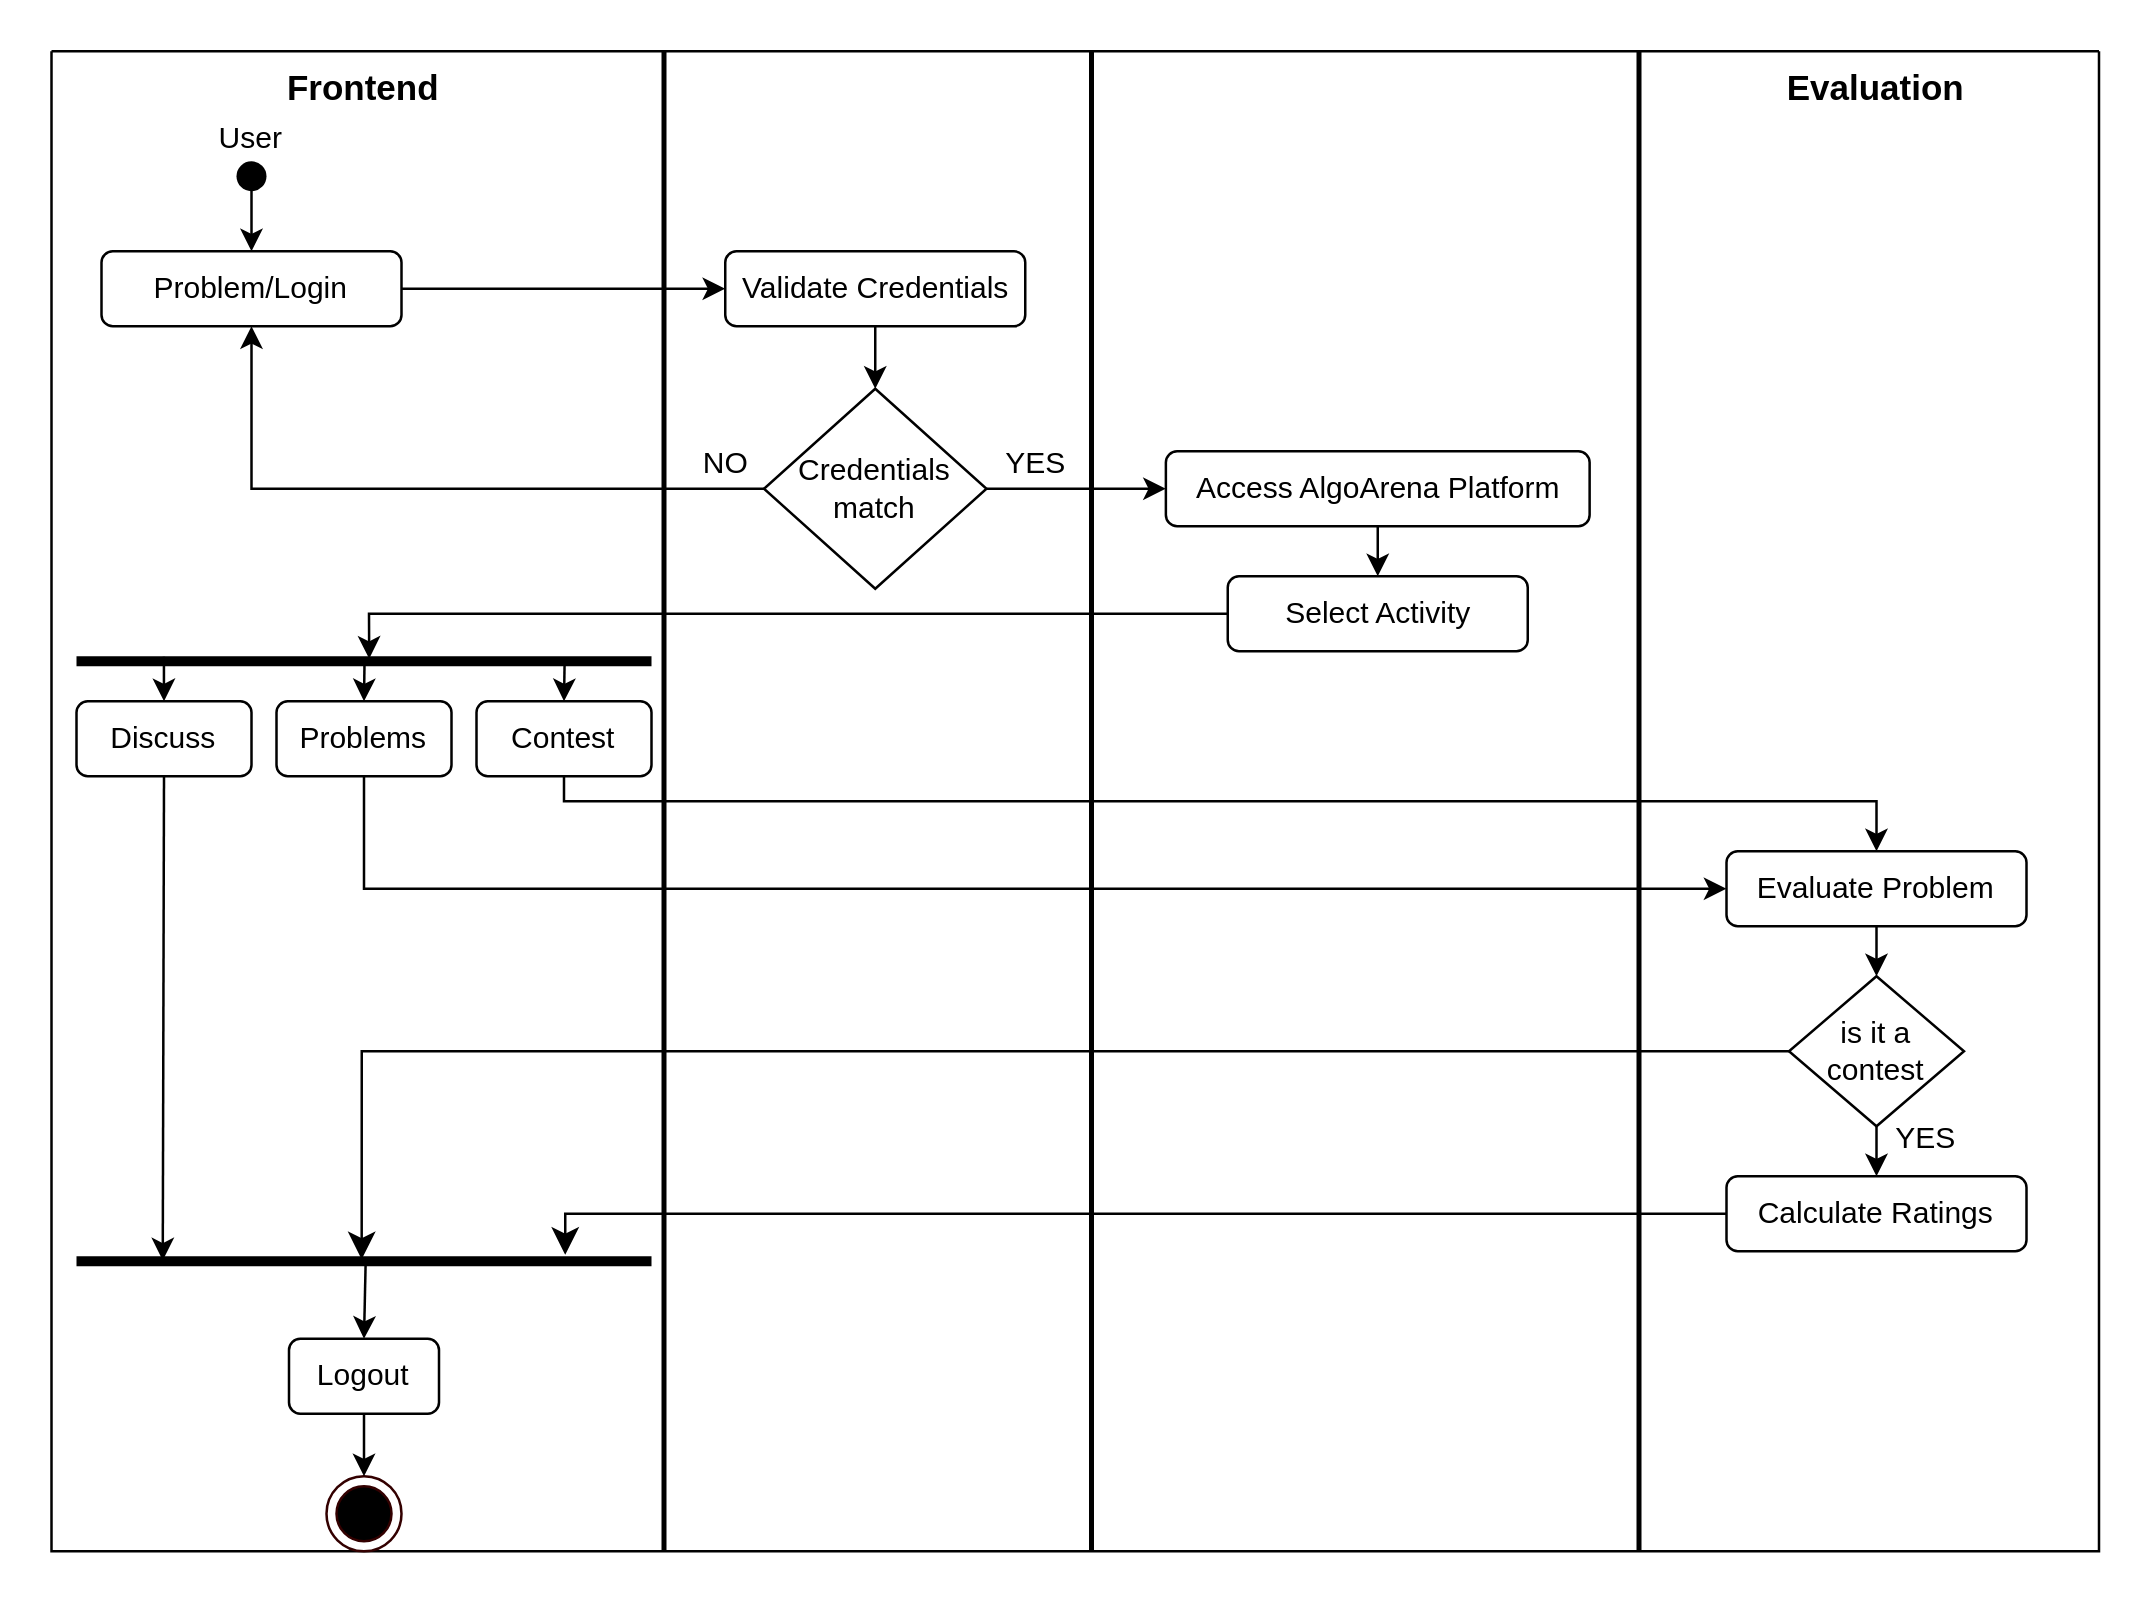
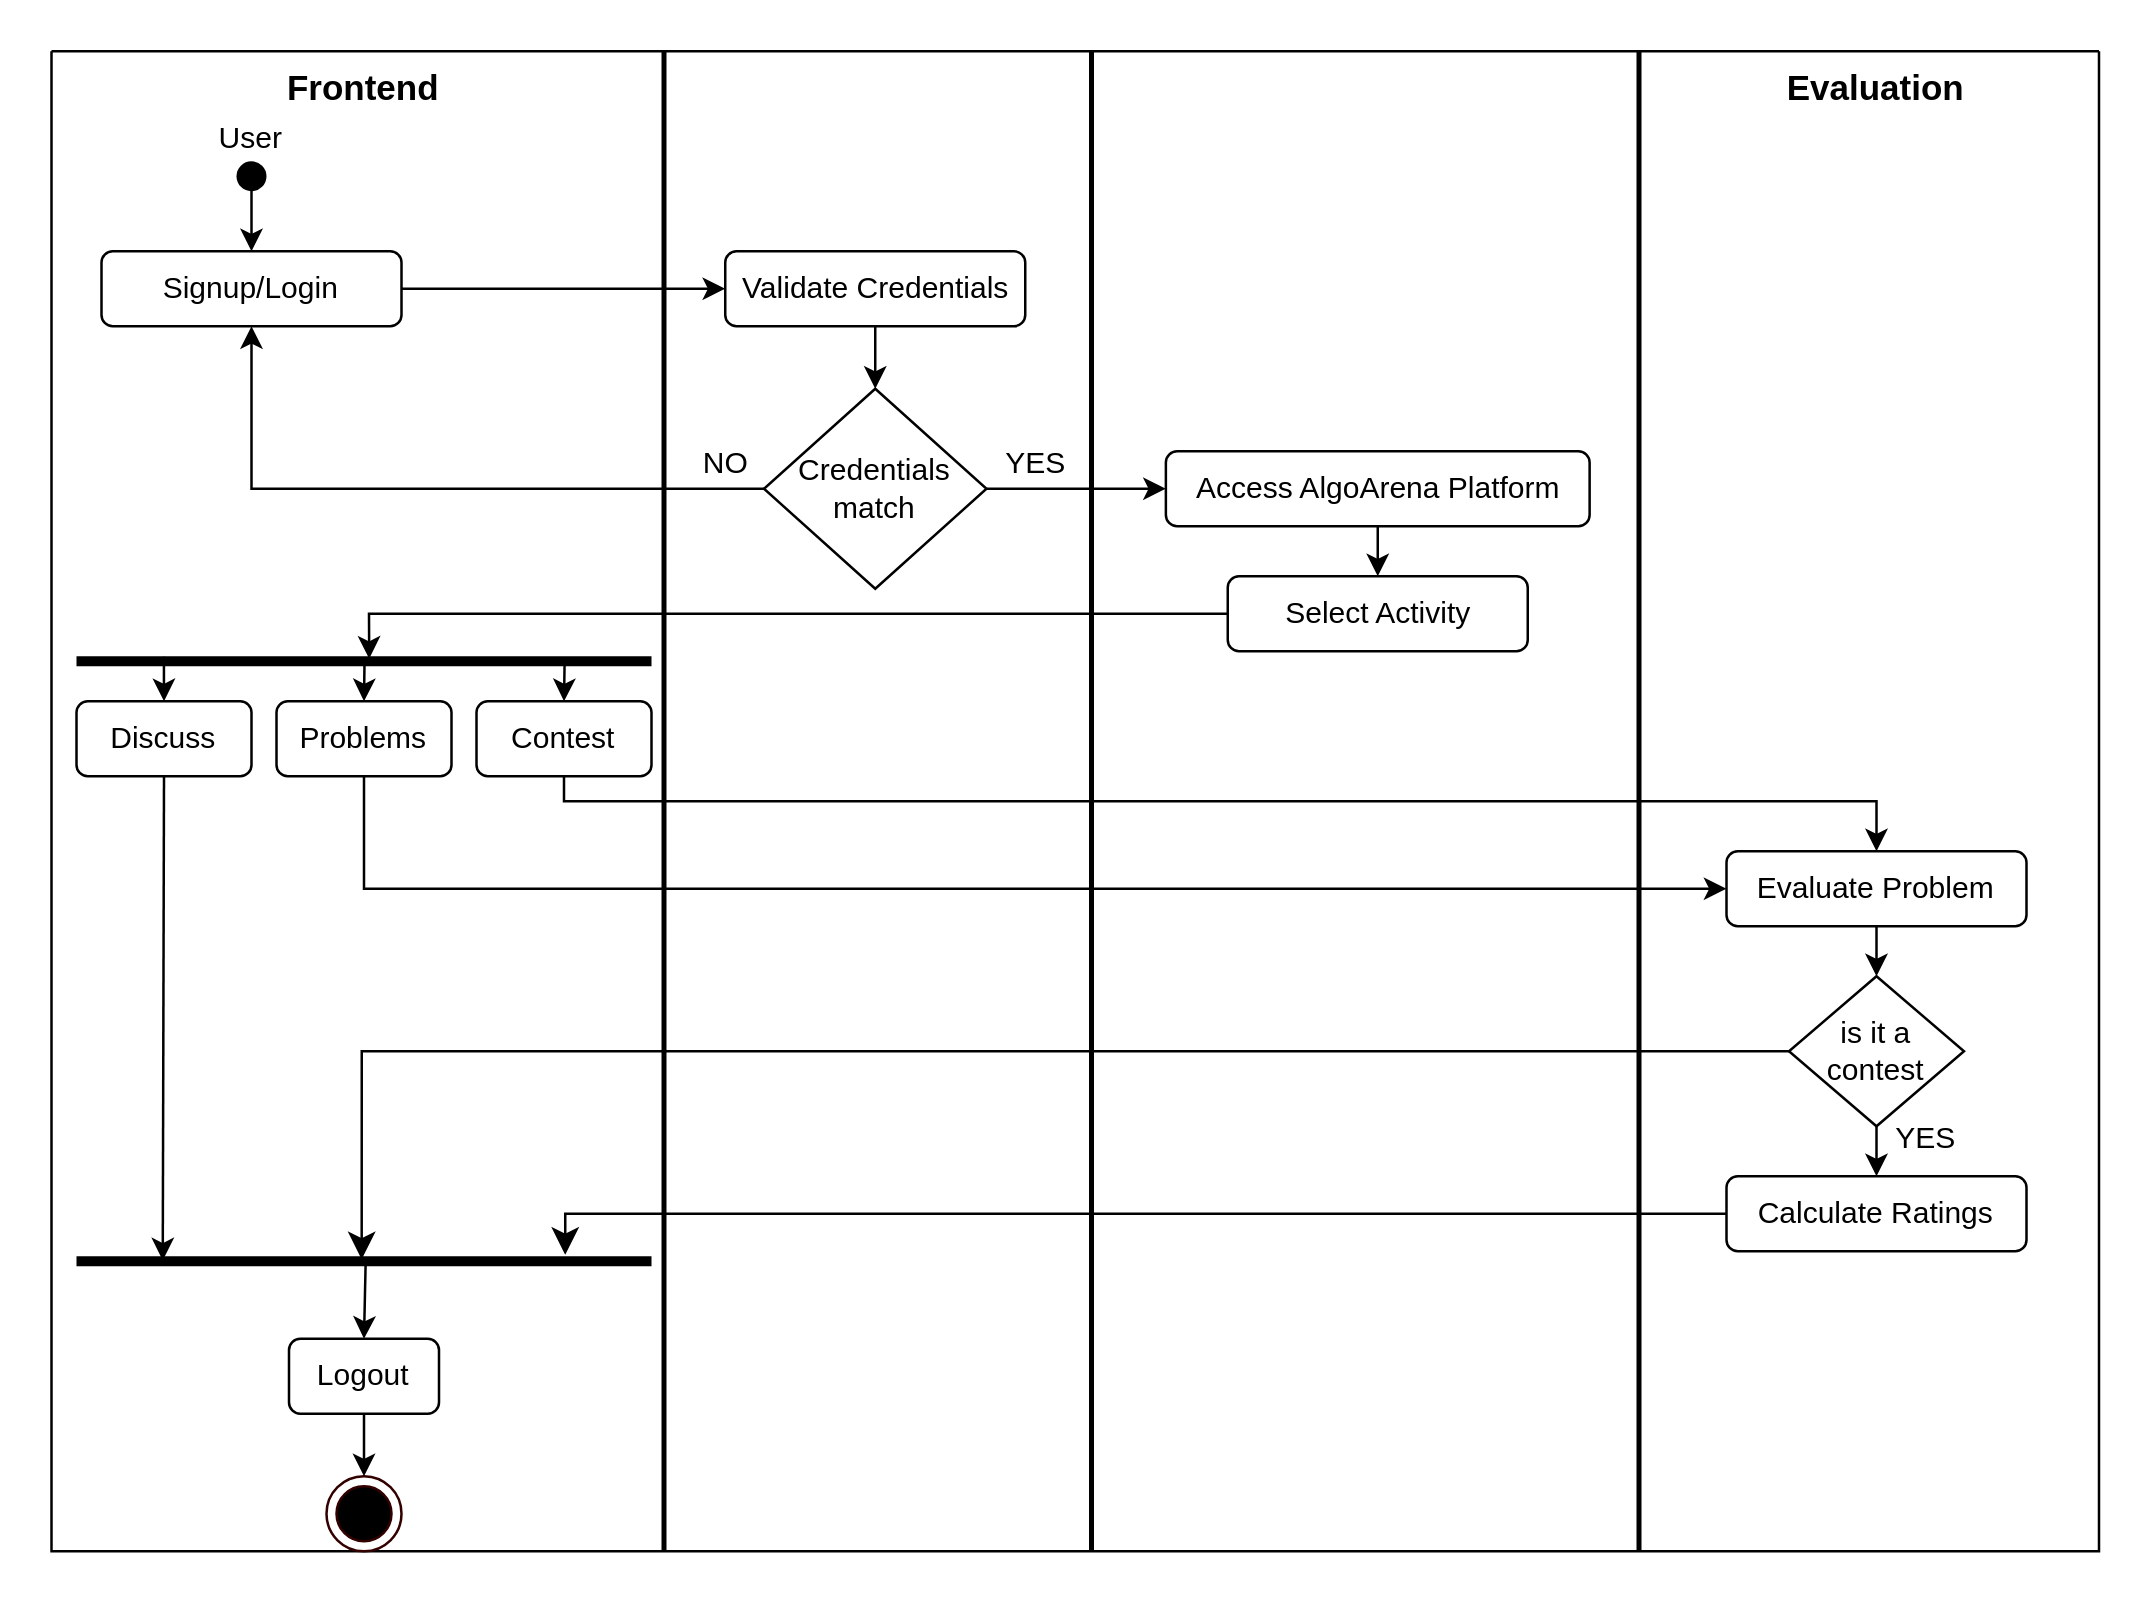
(251, 289) -> (251, 289)
